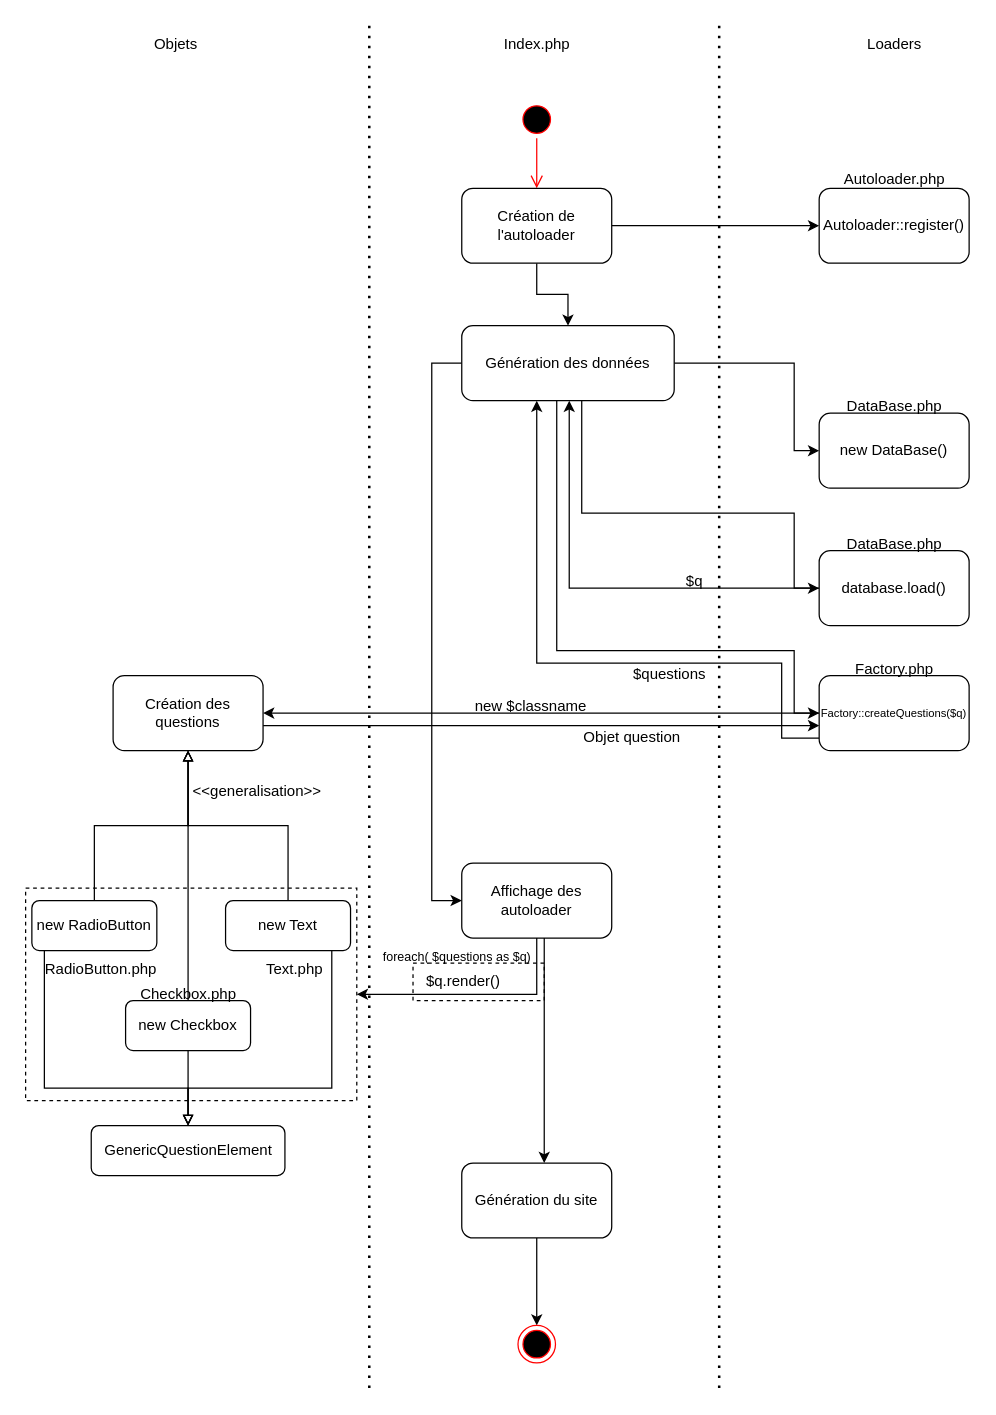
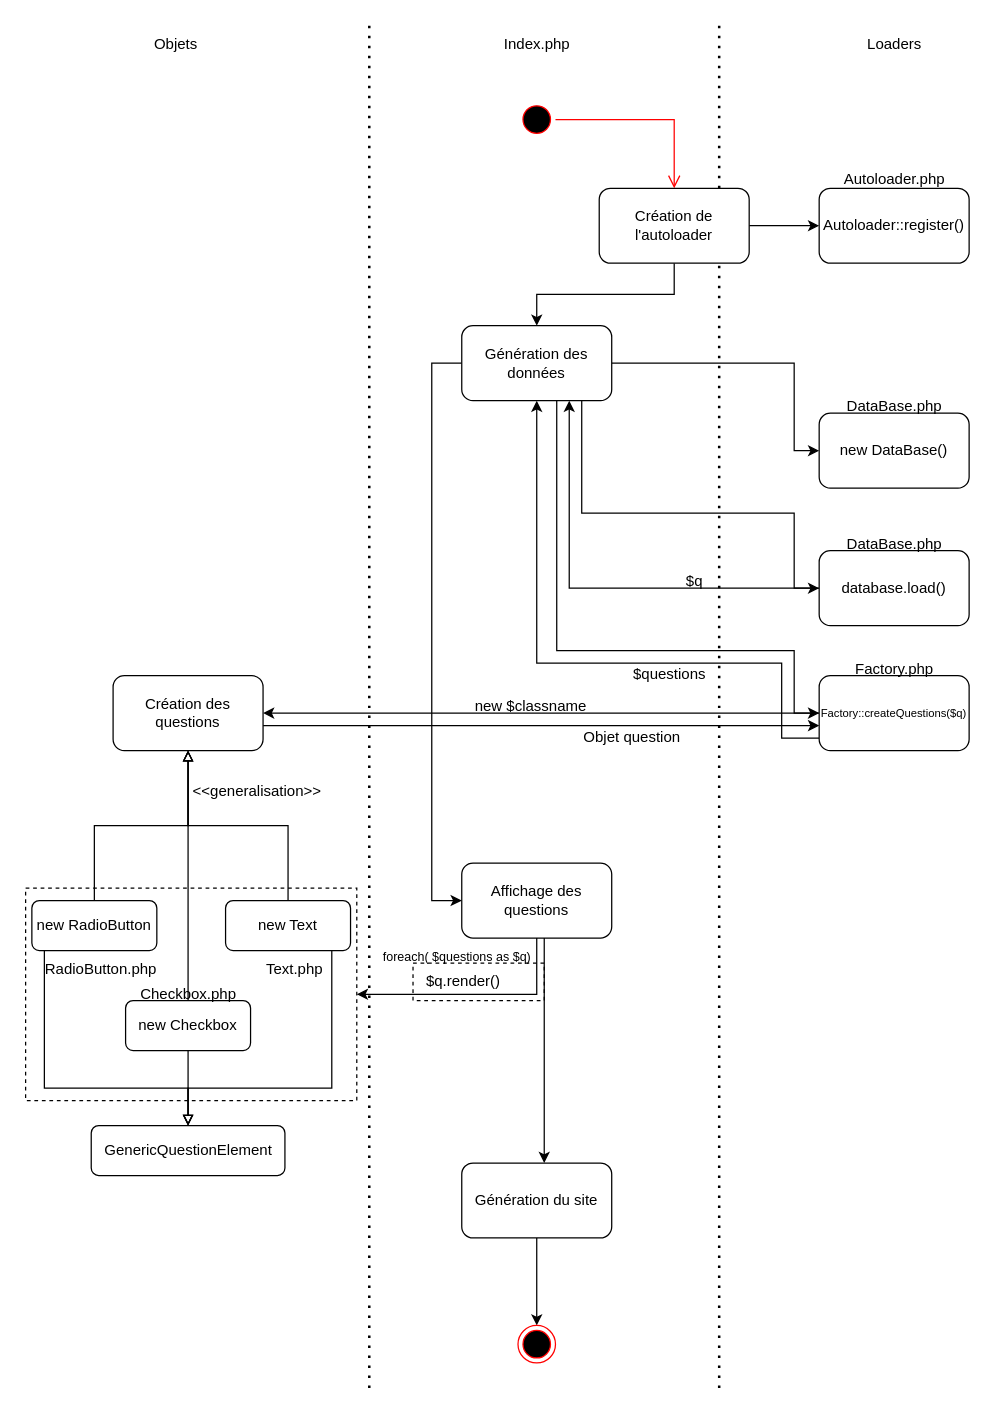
(537, 226) -> (674, 226)
(568, 363) -> (537, 363)
(537, 901) -> (537, 901)
